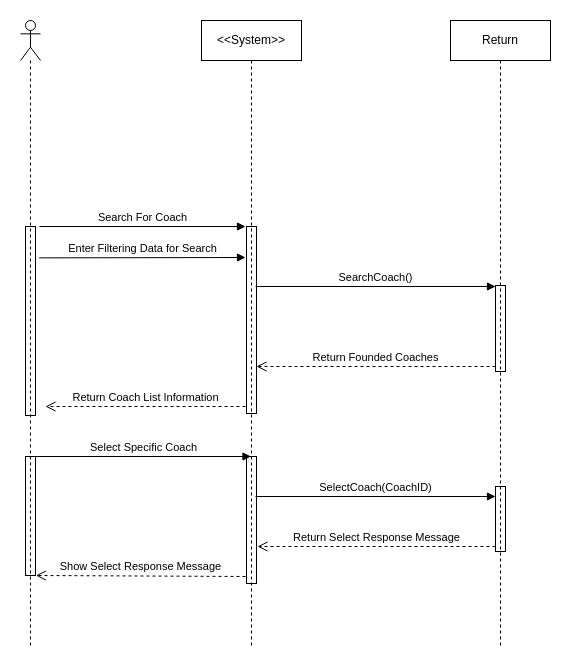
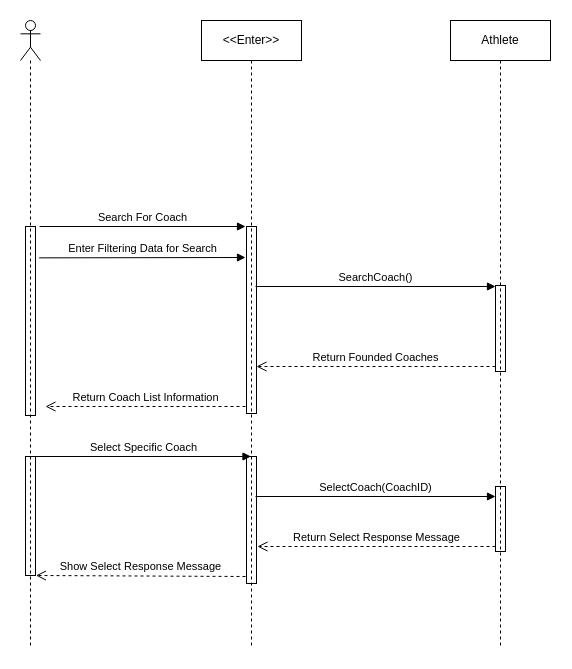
(252, 41) -> (252, 41)
(501, 41) -> (501, 41)
